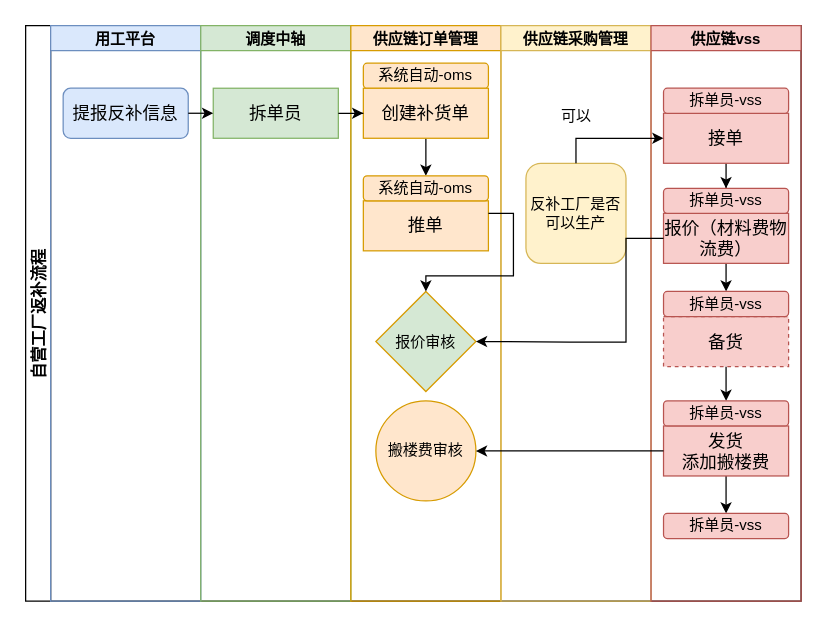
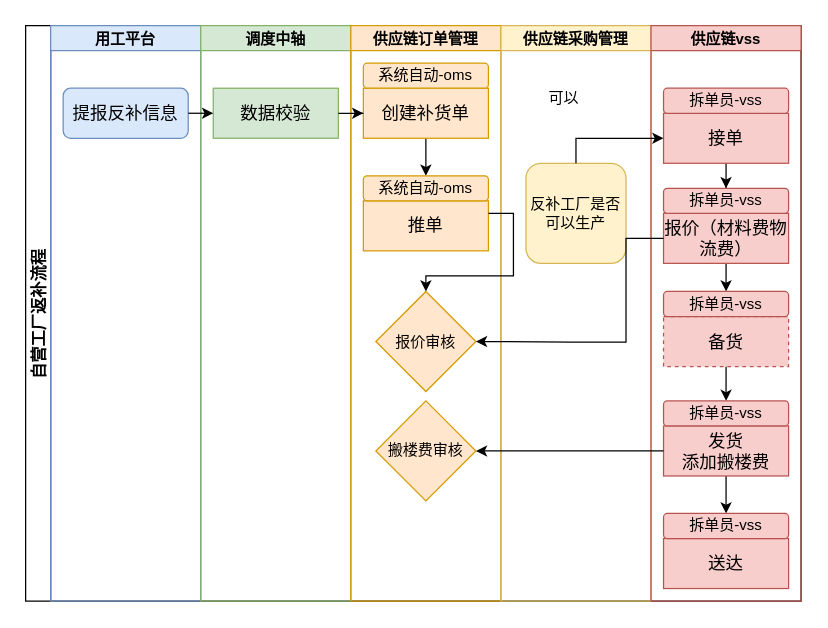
(276, 113) -> (276, 113)
(576, 117) -> (563, 98)
(426, 341) -> (426, 341)
(426, 451) -> (426, 451)
none -> (726, 563)
